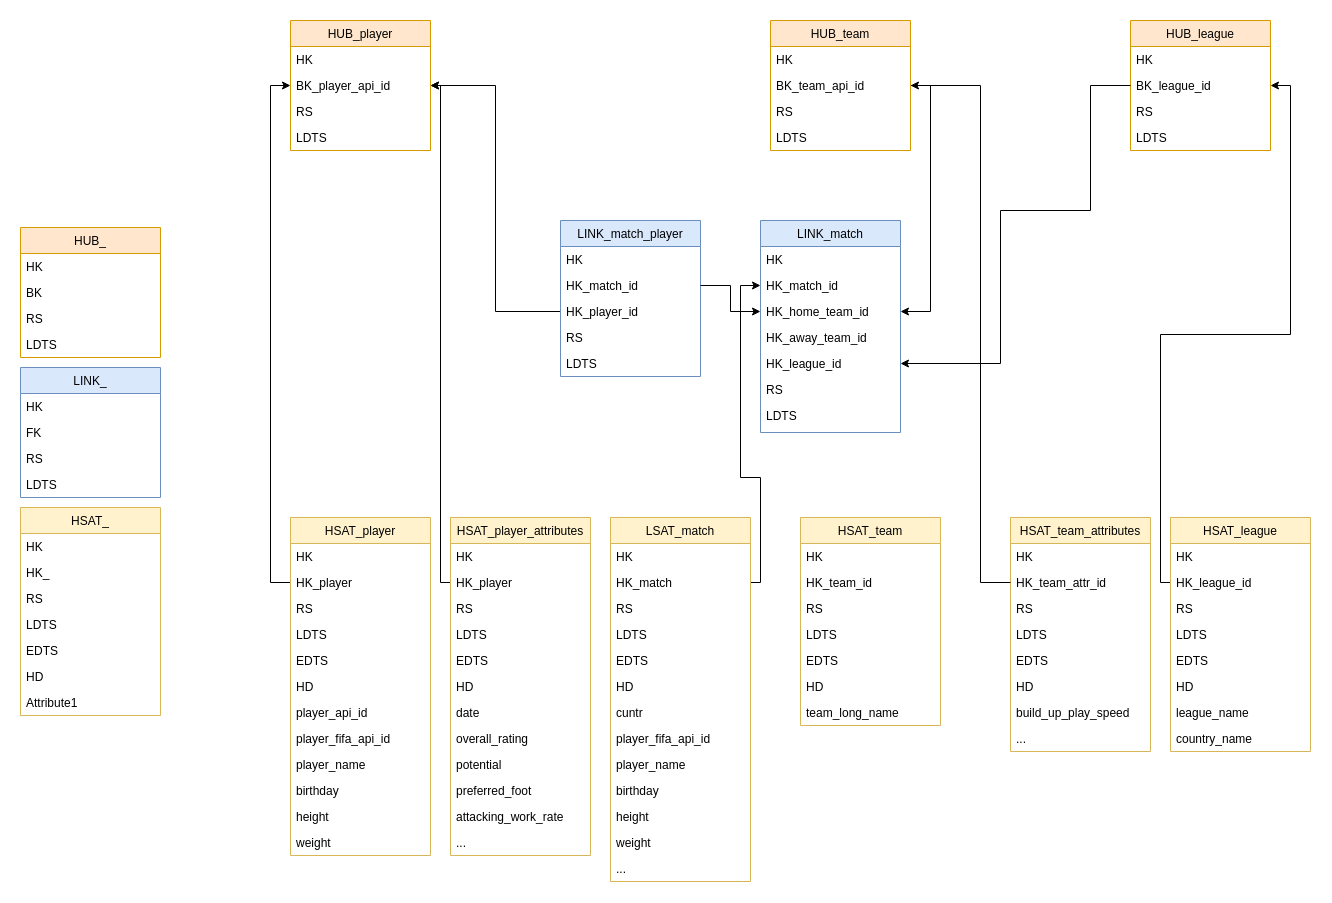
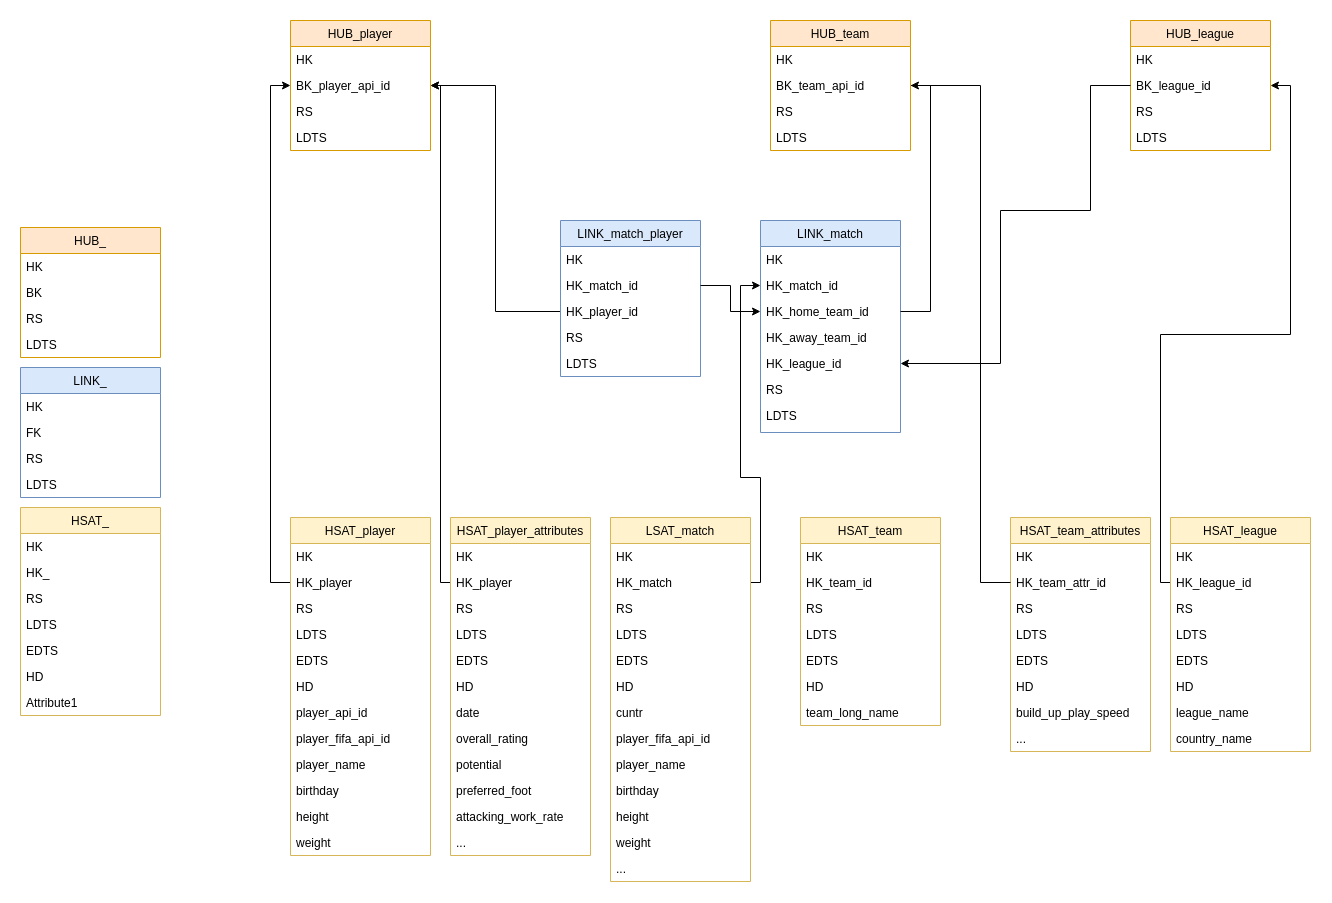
(909, 312) -> (907, 312)
